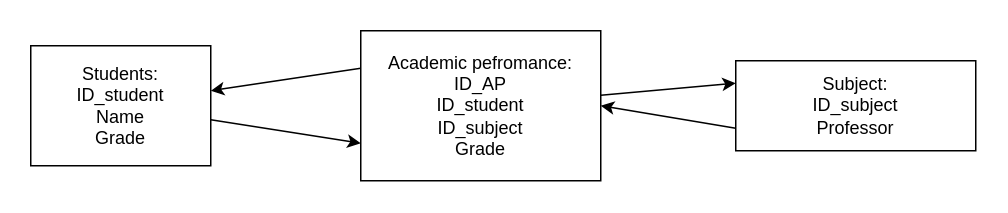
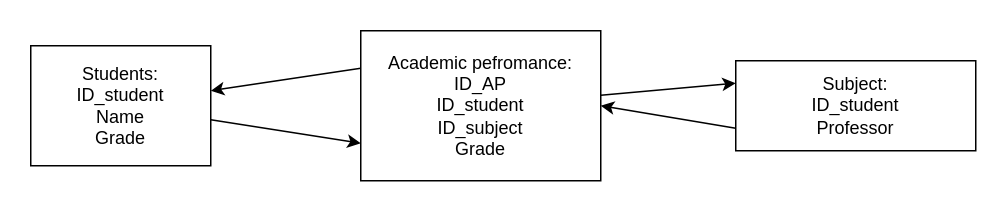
(856, 106) -> (856, 106)
